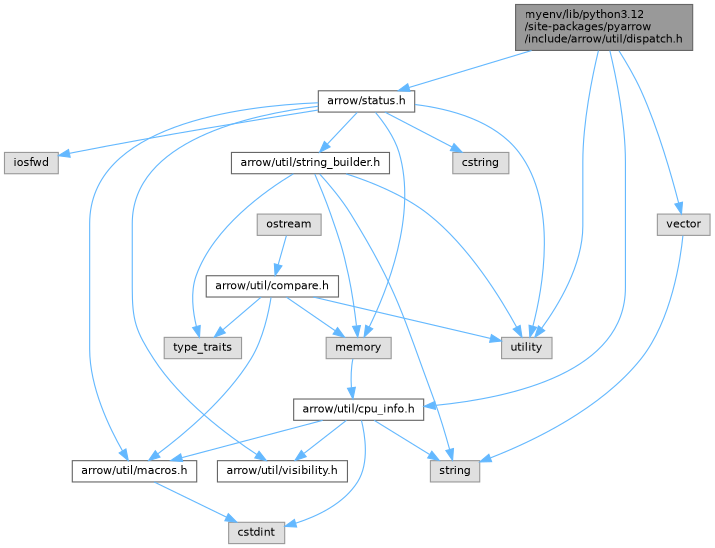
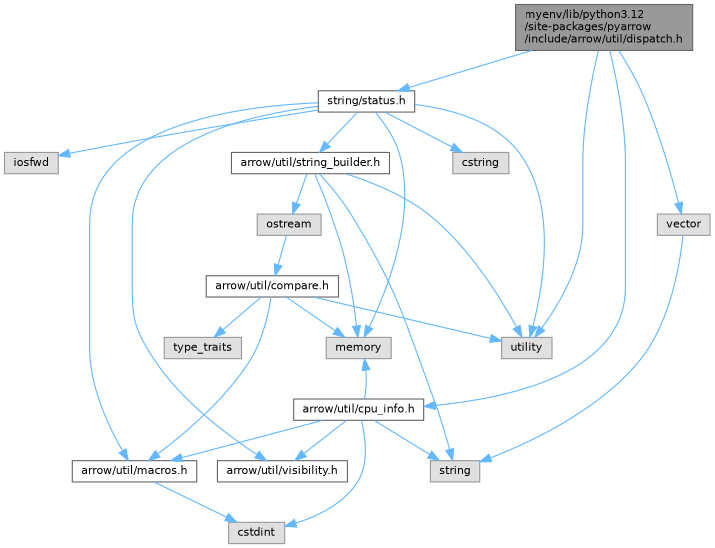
(367, 101) -> (367, 101)
(219, 236) -> (302, 189)
(351, 373) -> (366, 385)
